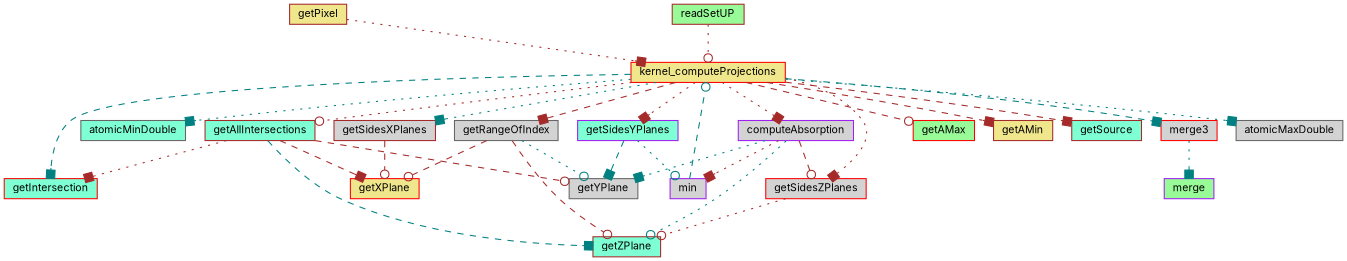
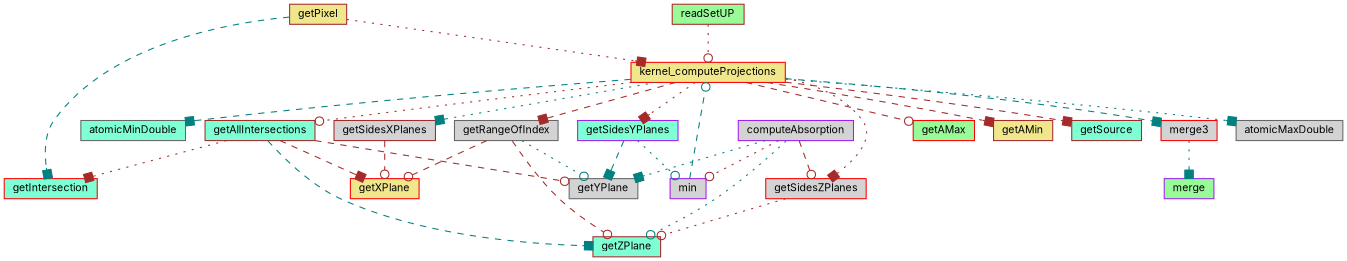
(323, 85) -> (138, 55)
(413, 98) -> (413, 98)
(747, 98) -> none
(747, 157) -> (747, 157)
